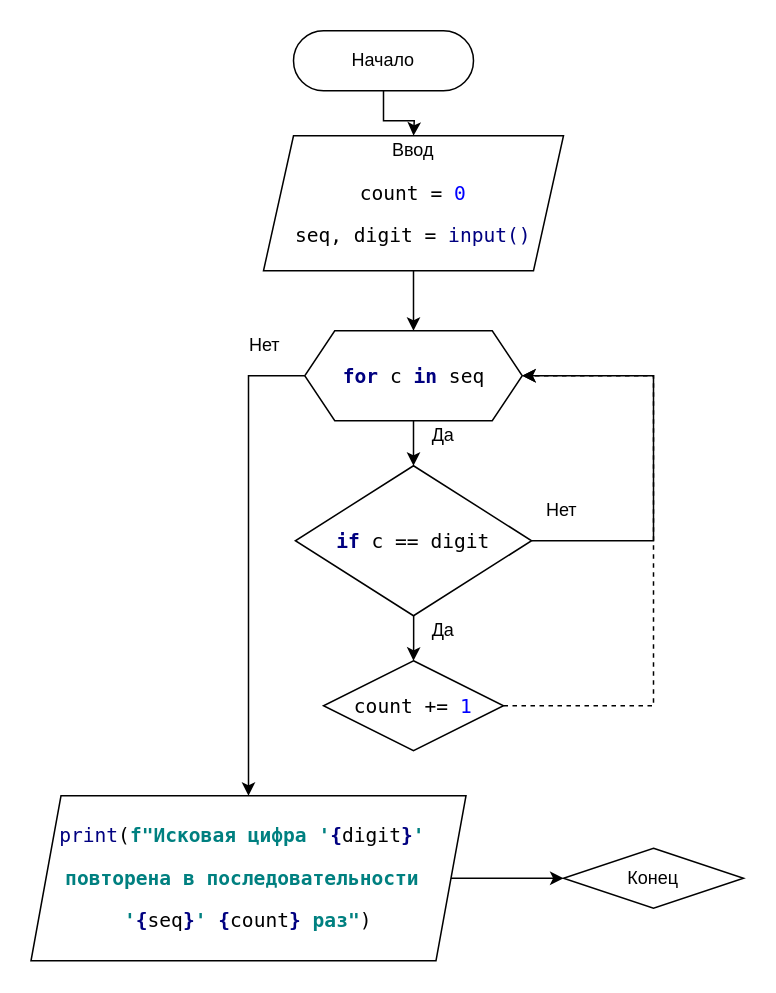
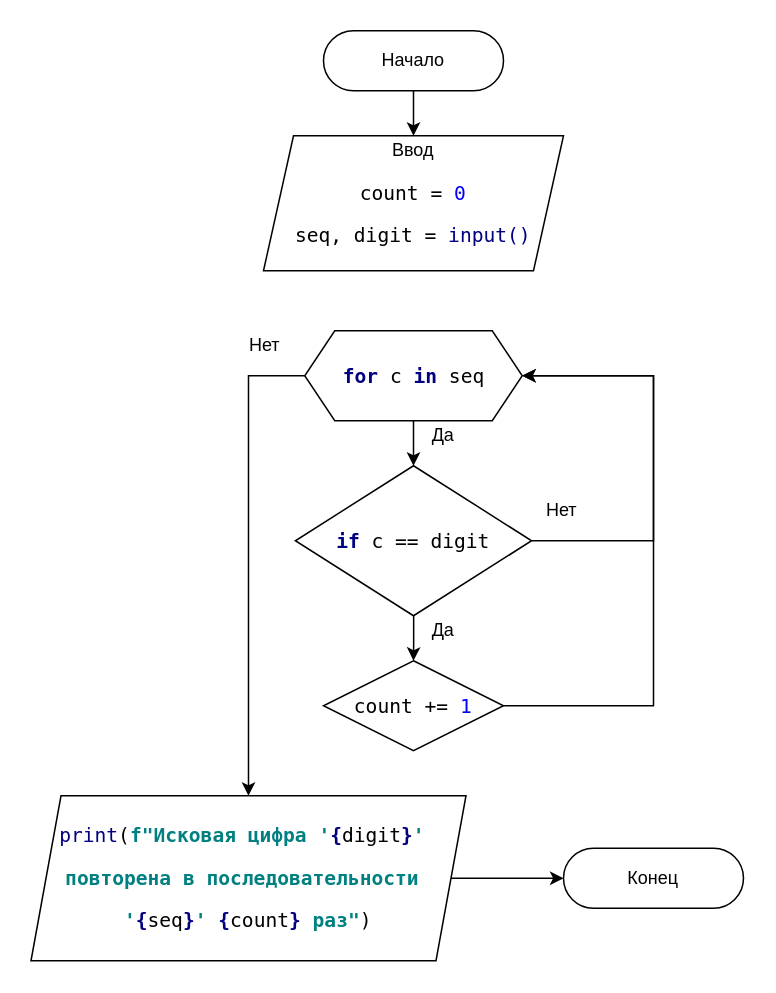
(383, 61) -> (413, 61)
(413, 296) -> none
(653, 698) -> (653, 698)
(653, 878) -> (653, 878)
